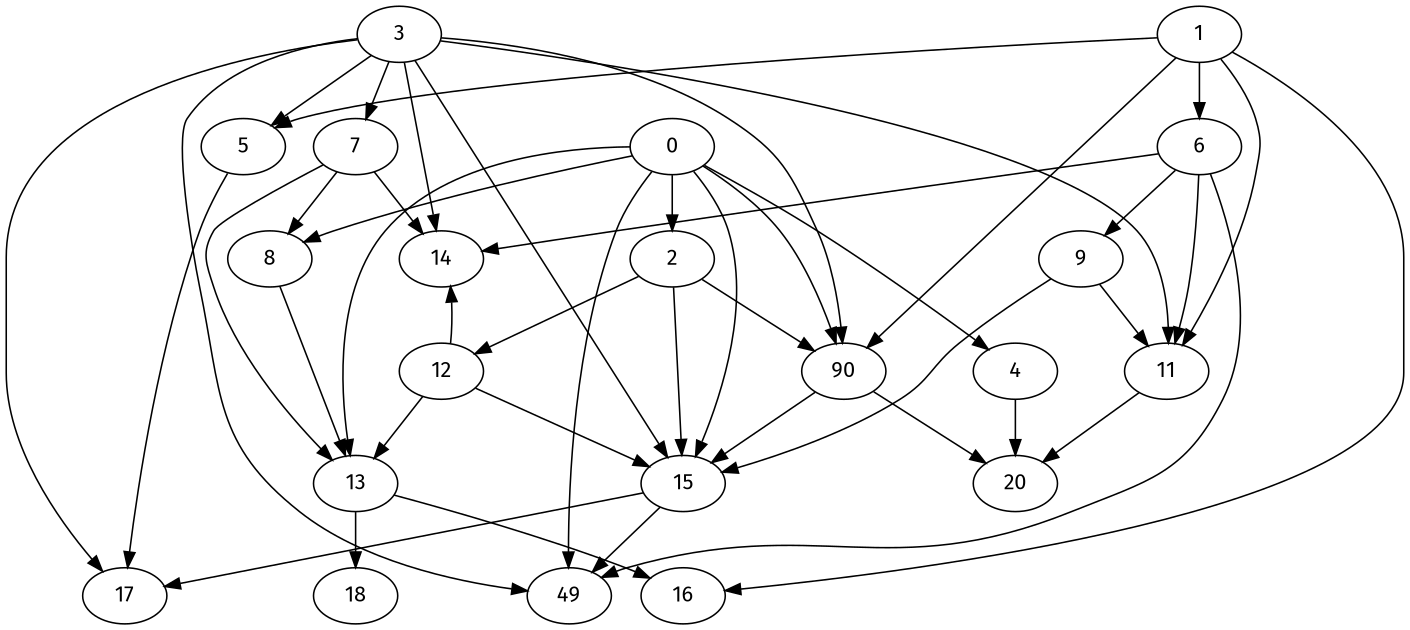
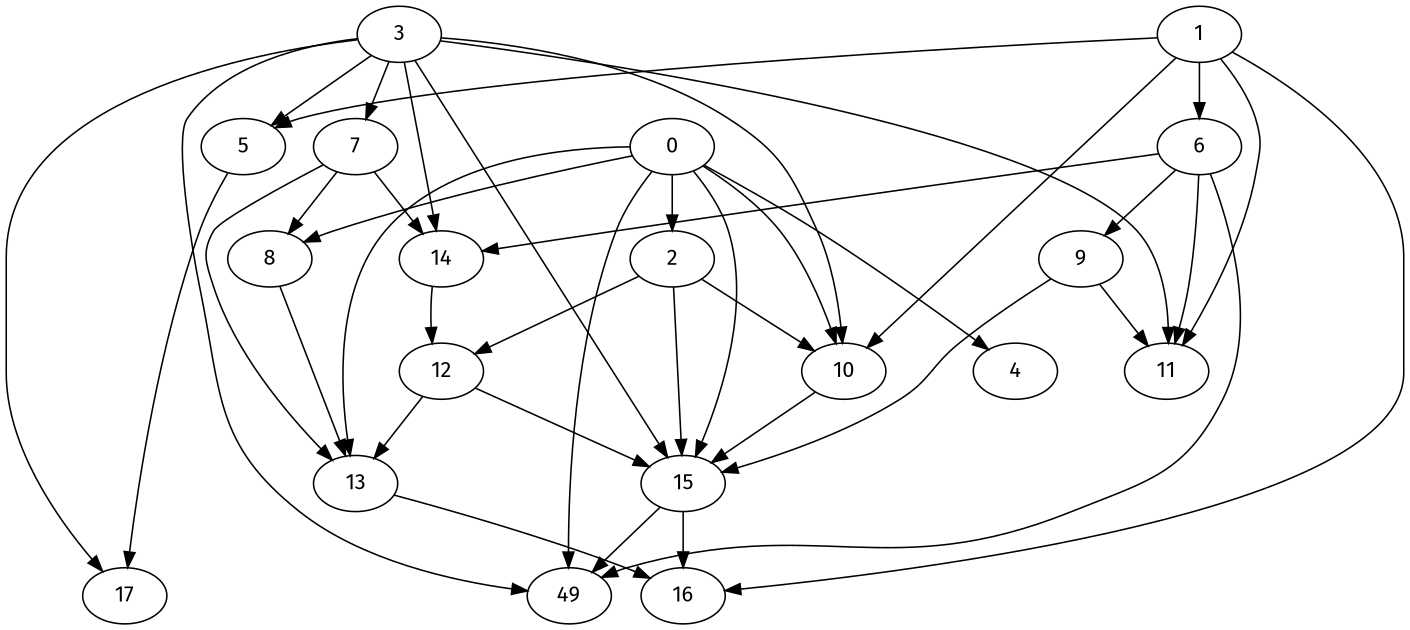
(452, 323) -> (431, 307)
(844, 371) -> (844, 371)
(1015, 484) -> none
(412, 538) -> (683, 532)
(356, 596) -> none
